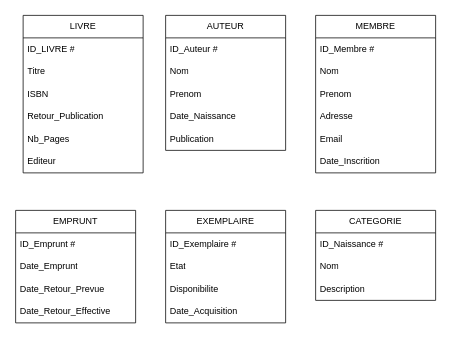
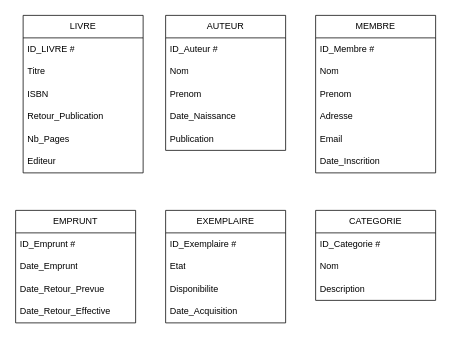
(353, 244) -> (353, 244)
